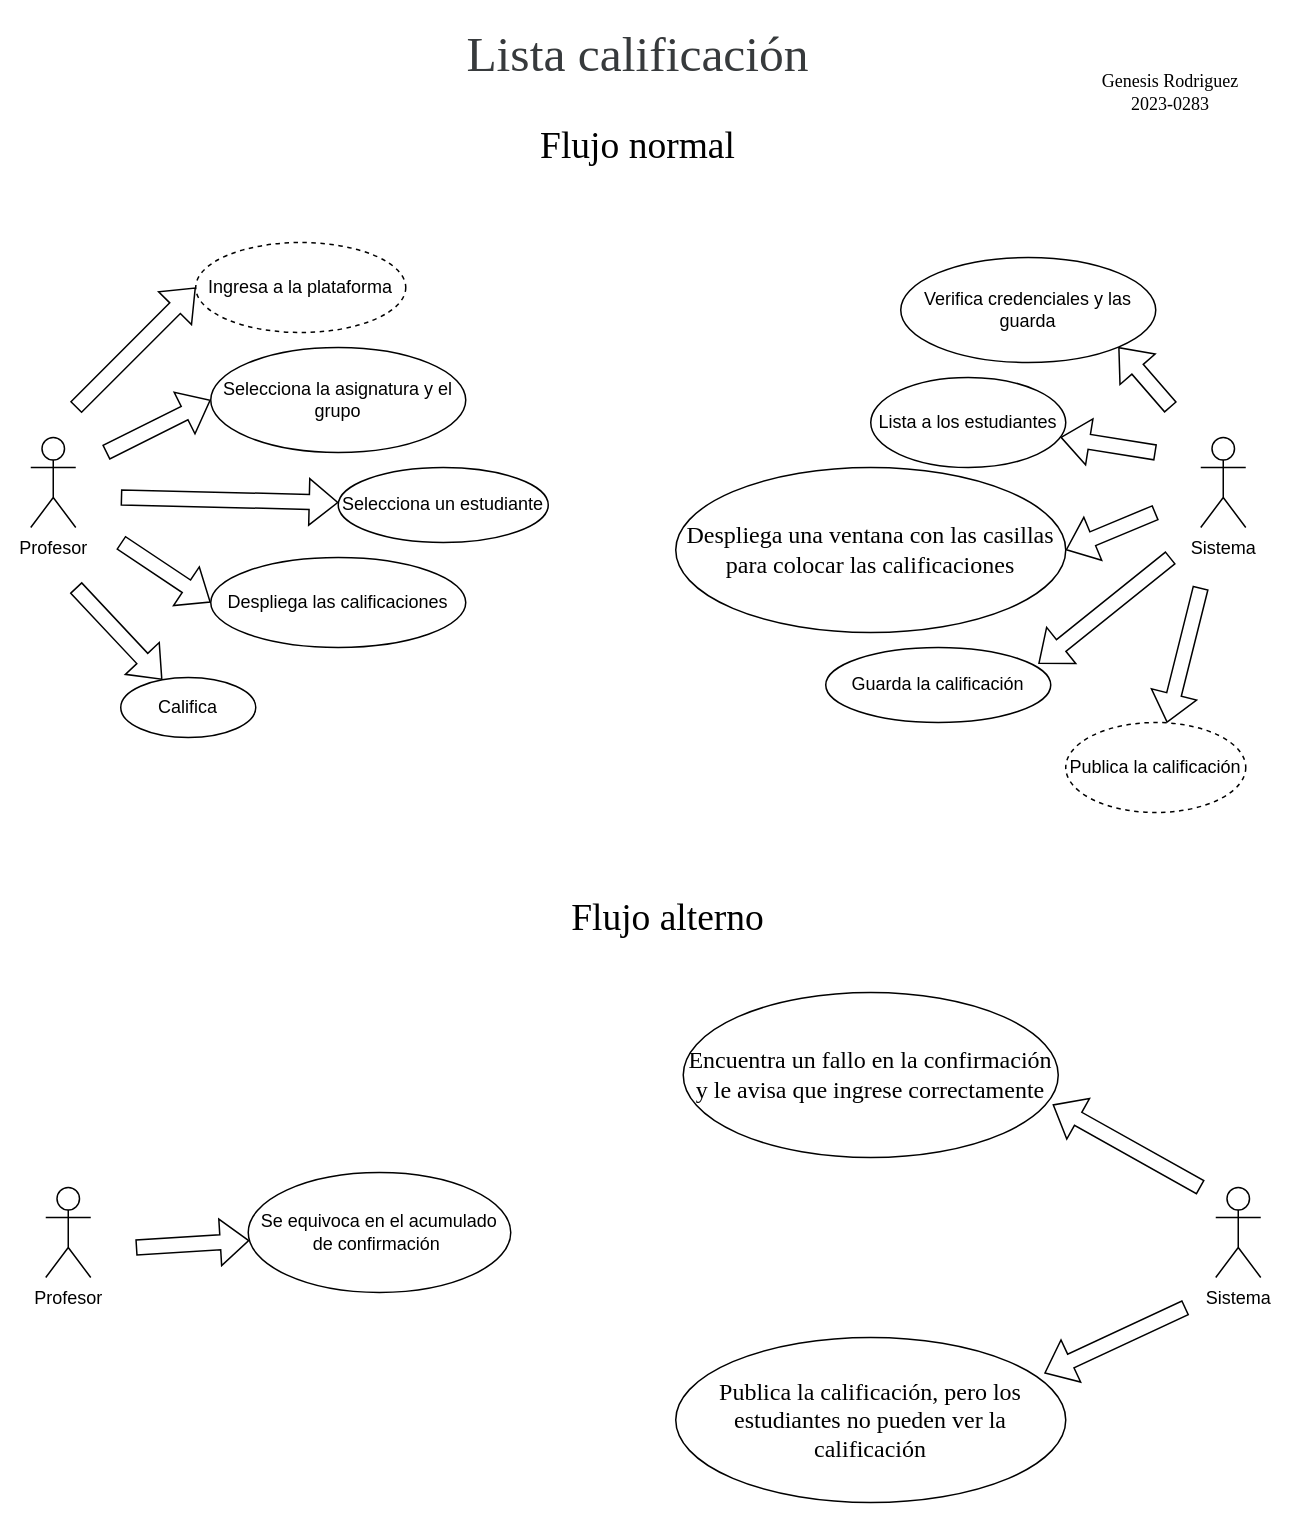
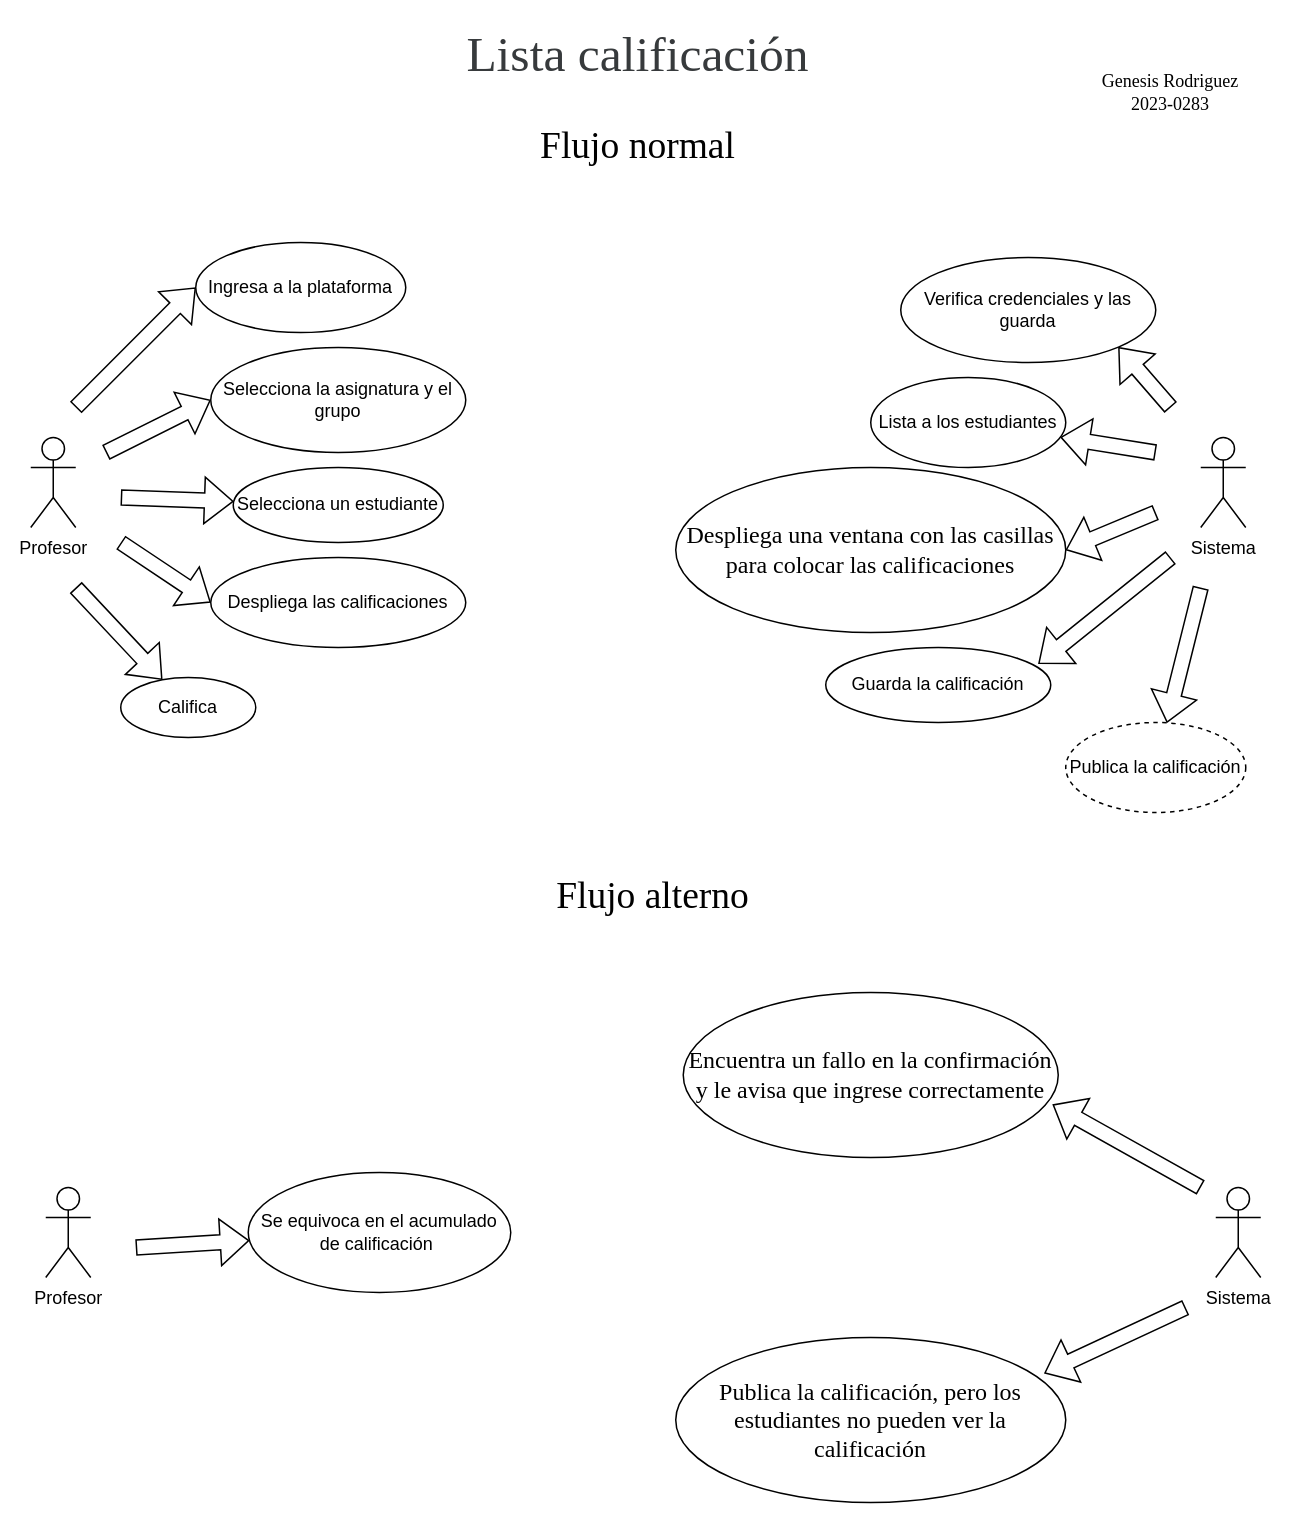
(301, 287) -> (301, 287)
(443, 505) -> (338, 505)
(668, 917) -> (653, 895)
(380, 1232) -> (380, 1232)
